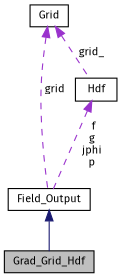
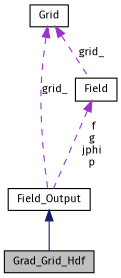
(54, 90) -> (54, 90)
(96, 90) -> (96, 90)
